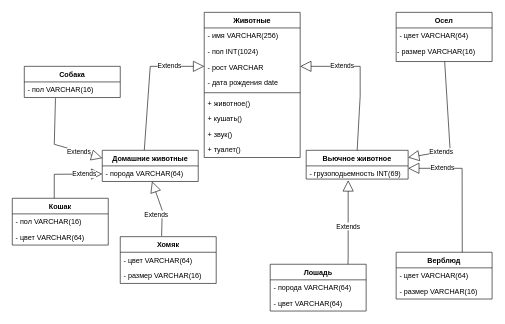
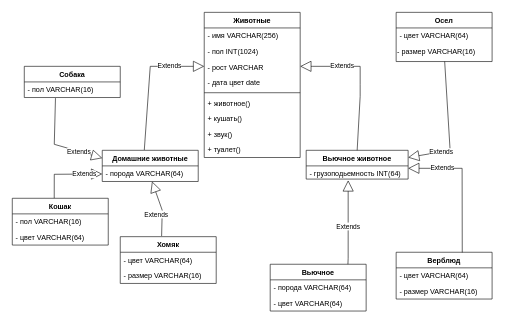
(245, 83) -> (237, 83)
(360, 174) -> (360, 174)
(318, 272) -> (318, 272)
